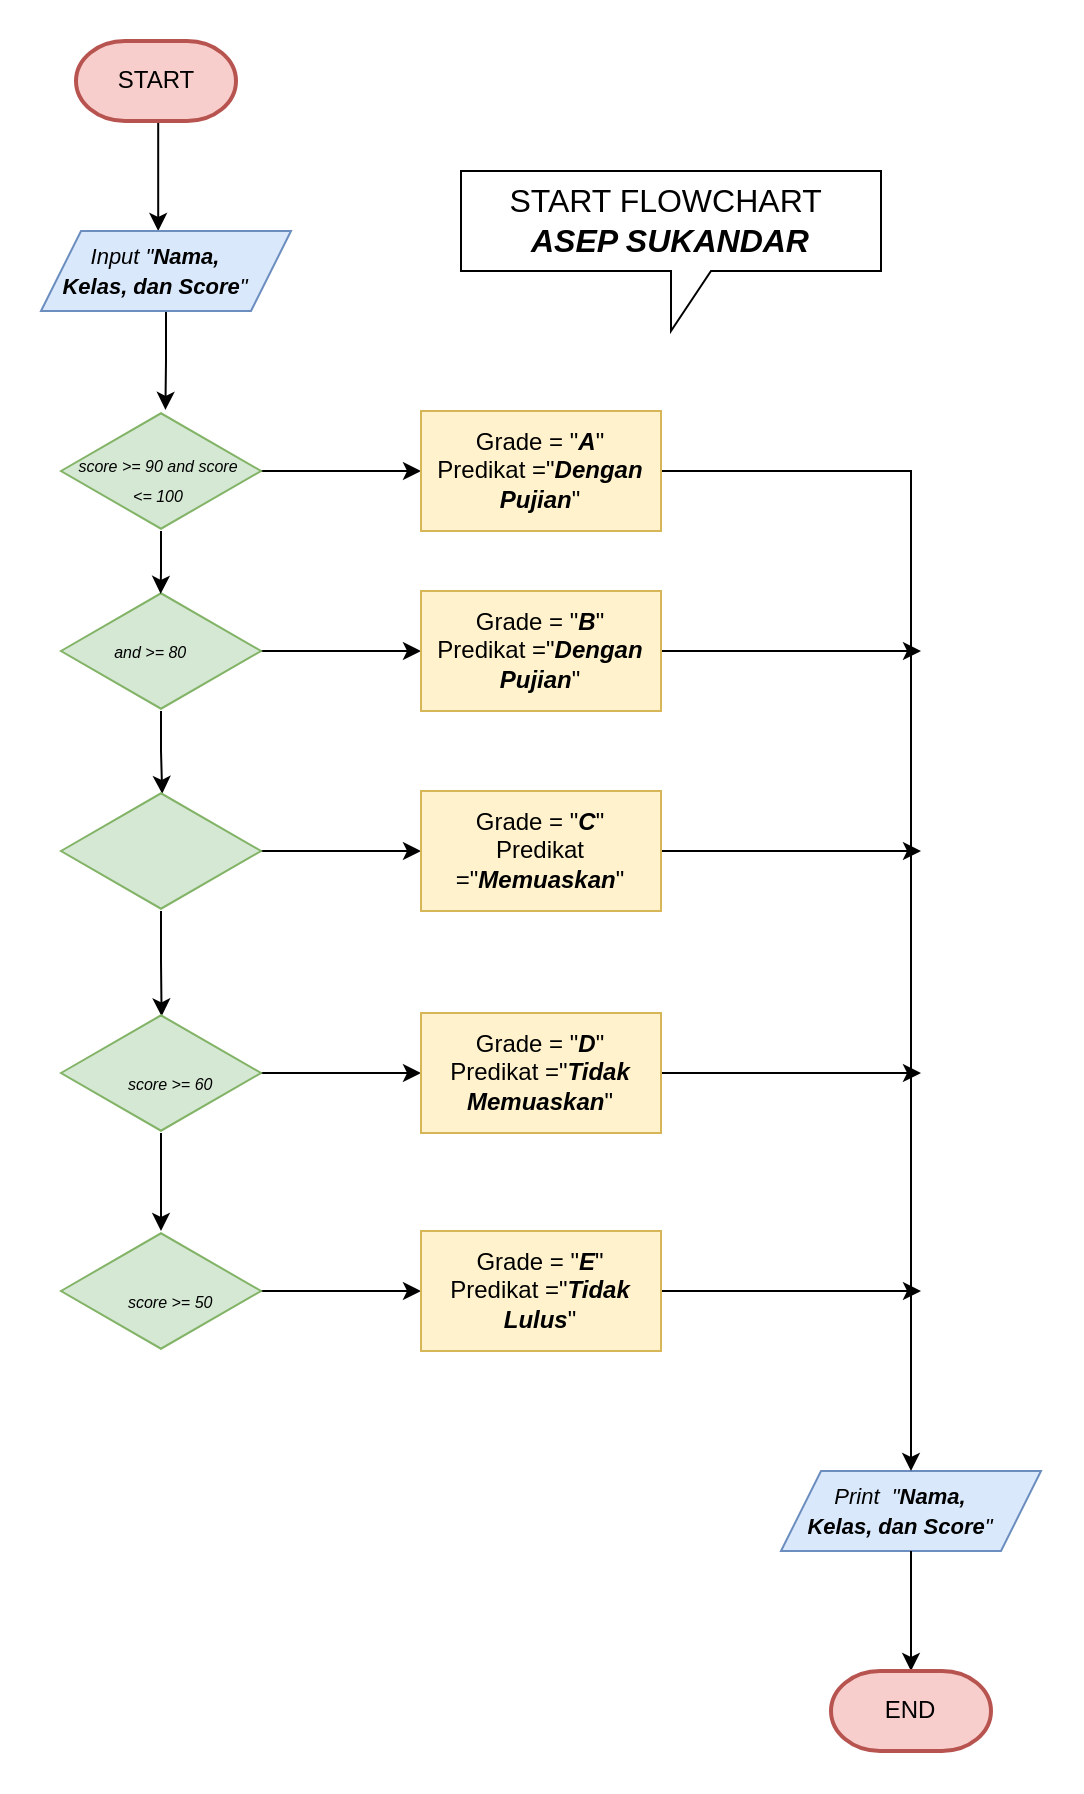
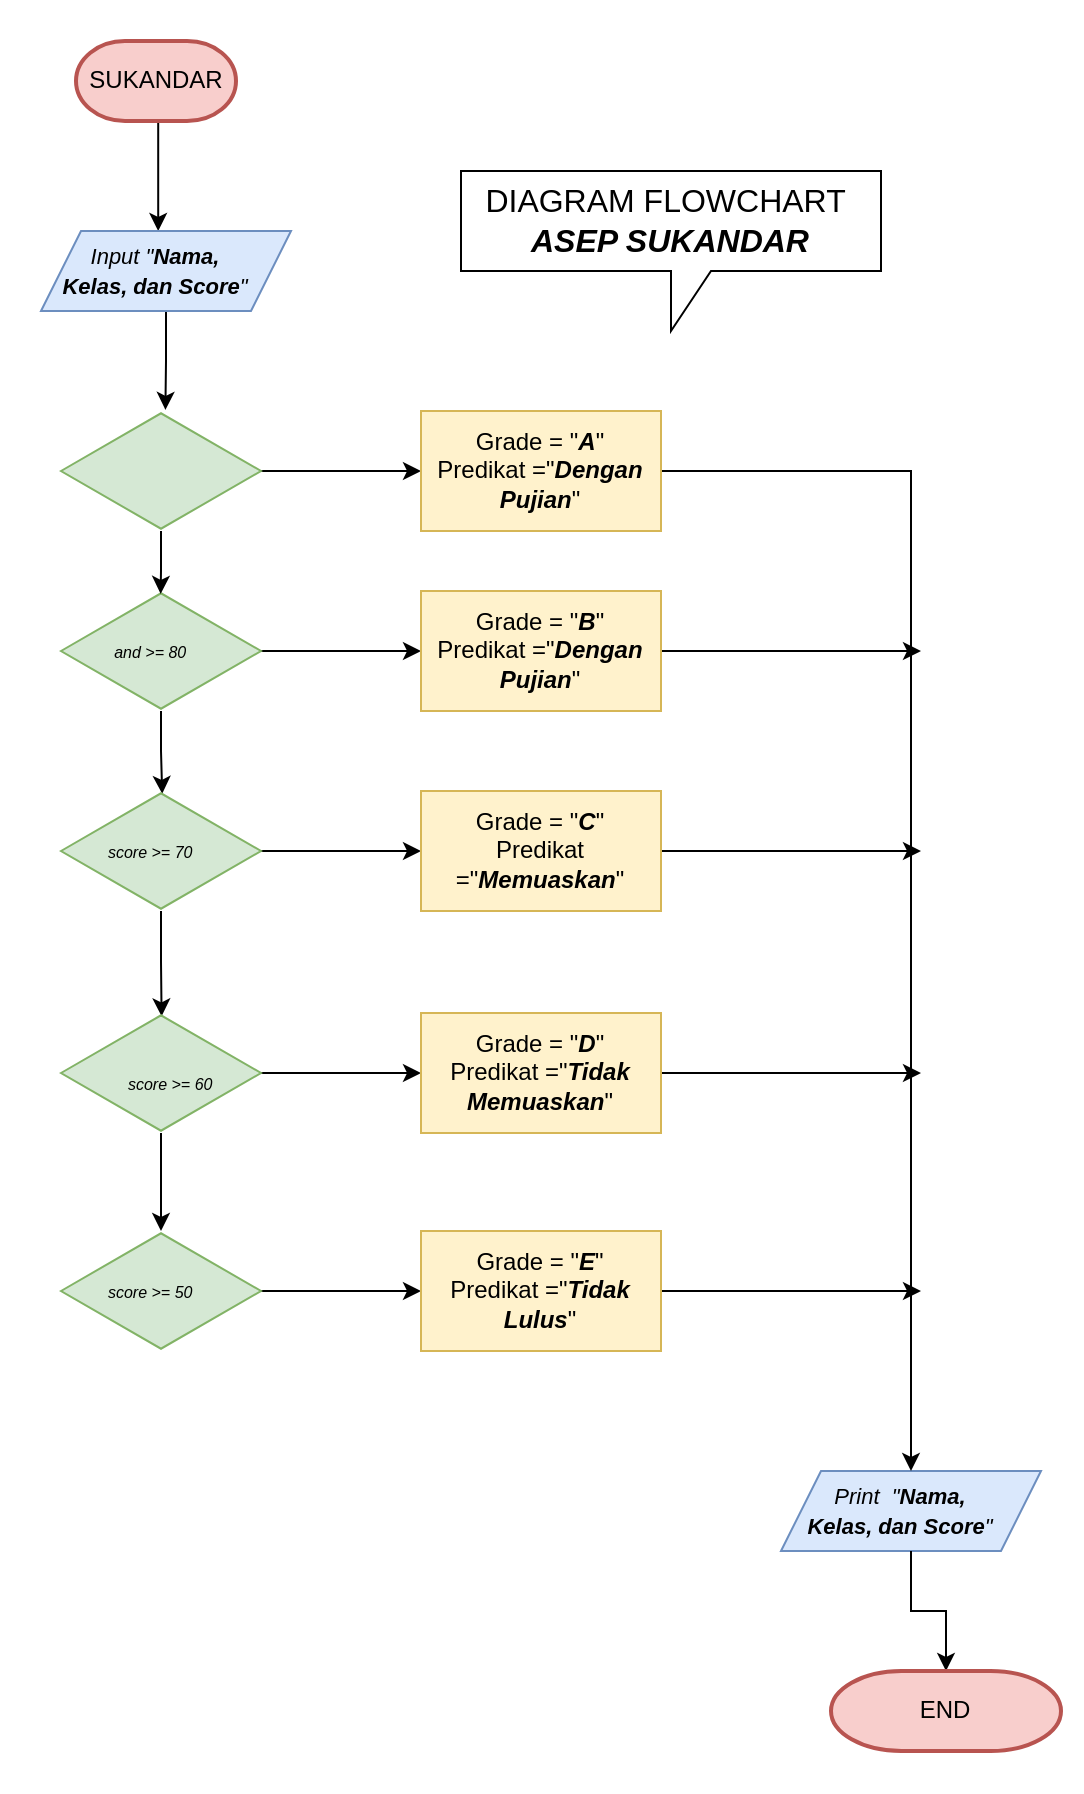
(157, 81) -> (157, 81)
(671, 221) -> (671, 221)
(159, 479) -> none
none -> (149, 851)
(169, 1301) -> (149, 1291)
(911, 1711) -> (946, 1711)
